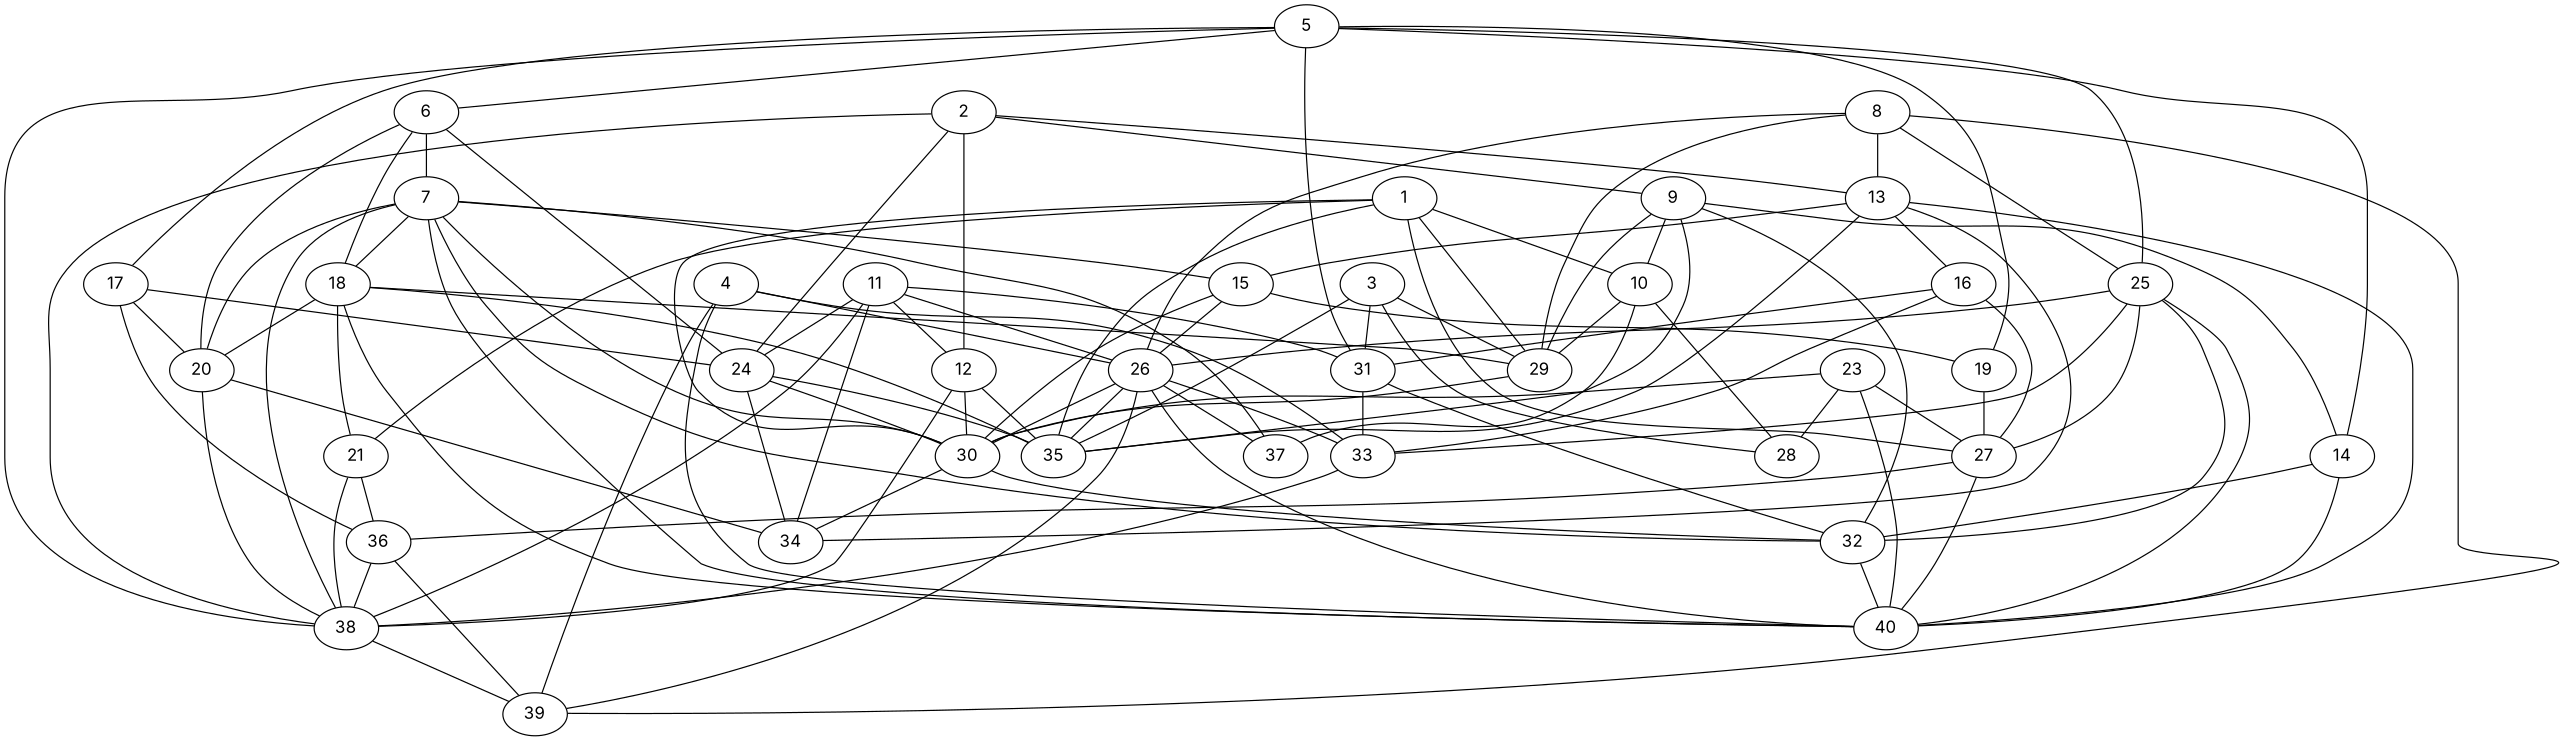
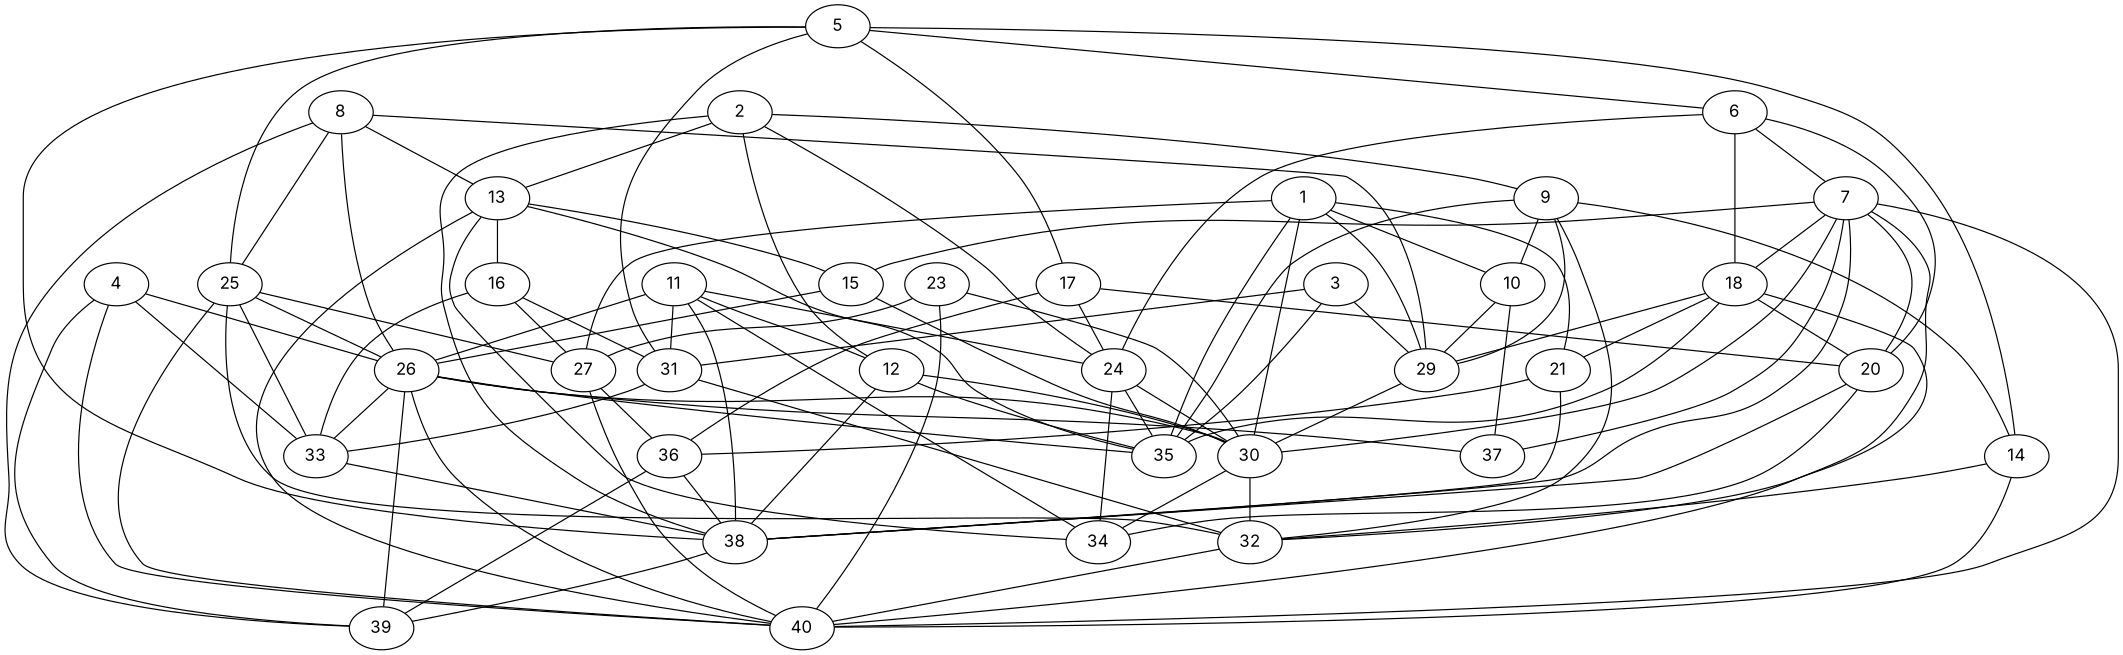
(1984, 370) -> none
(1787, 456) -> none
